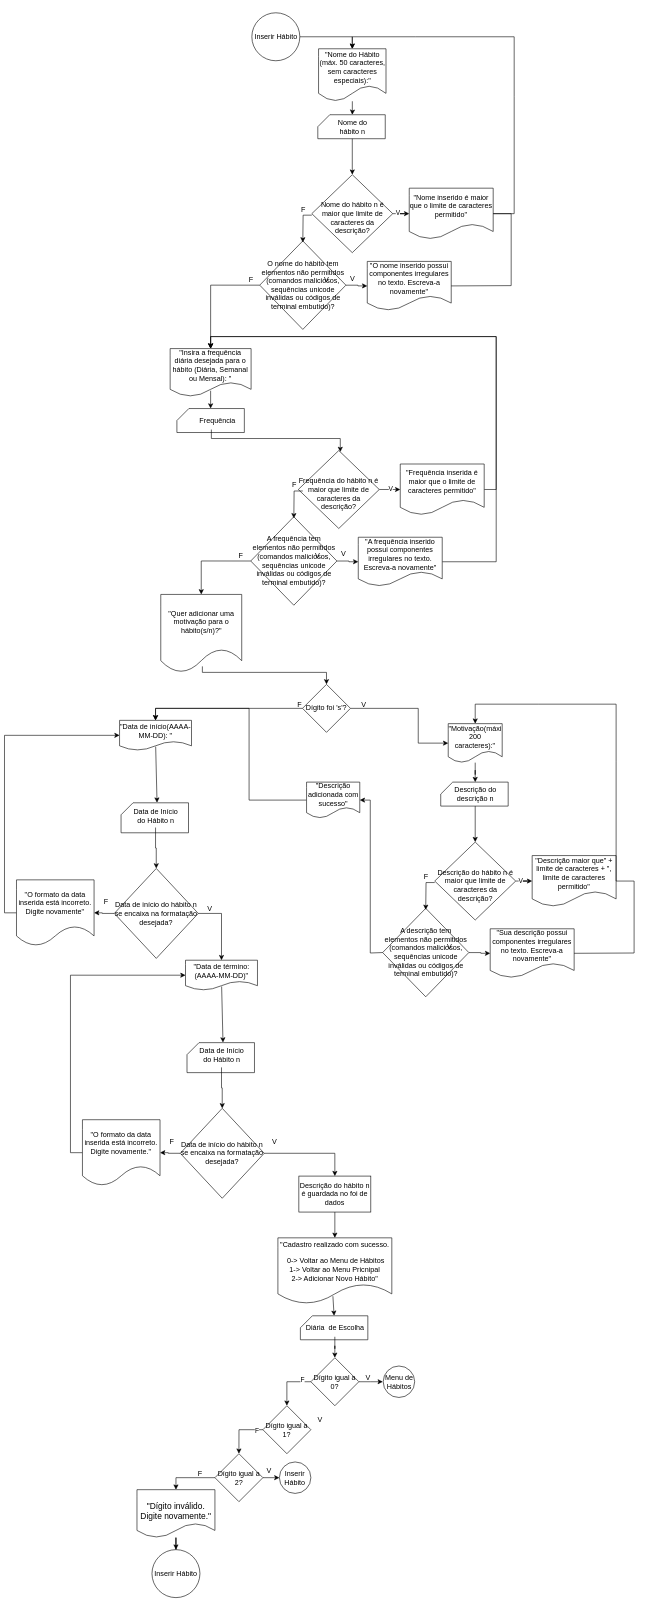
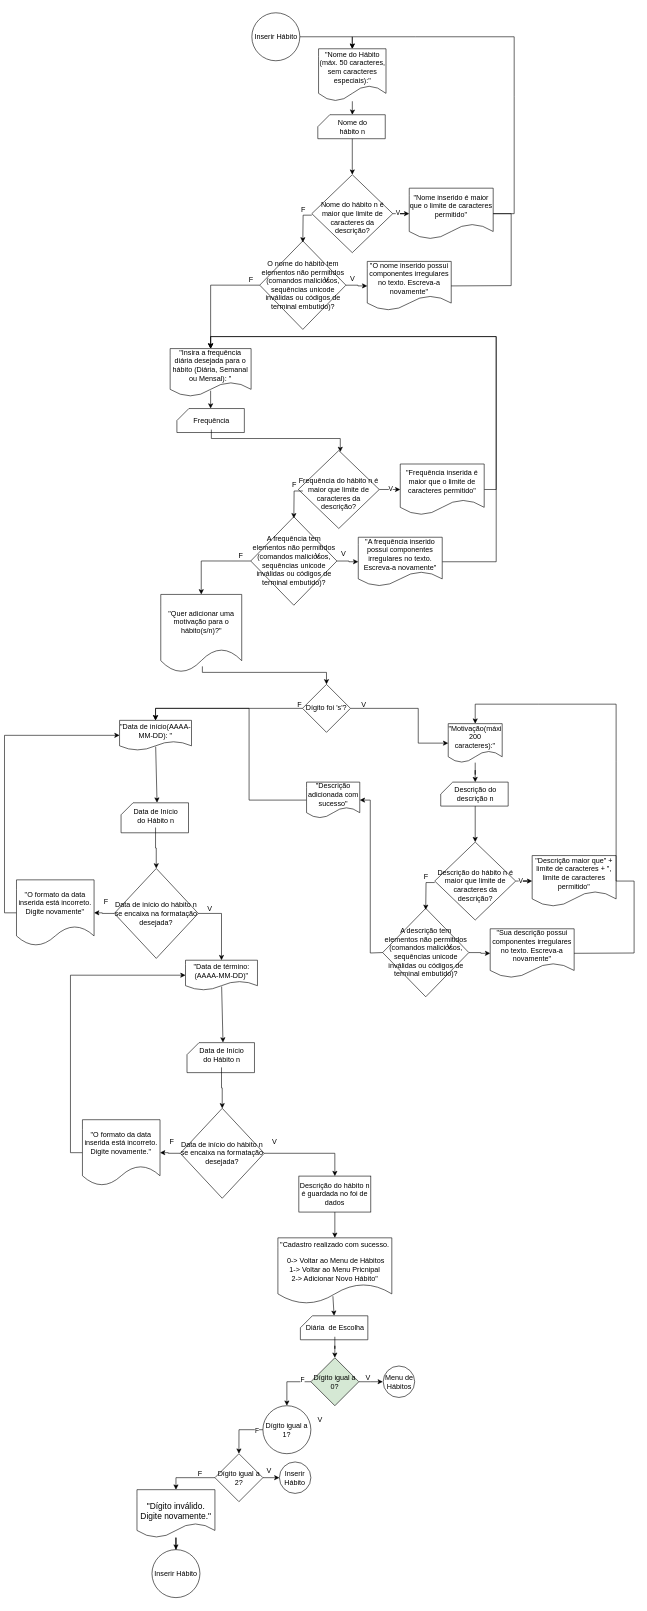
(218, 420) -> (212, 420)
(335, 1382) -> (335, 1382)
(287, 1430) -> (287, 1430)
